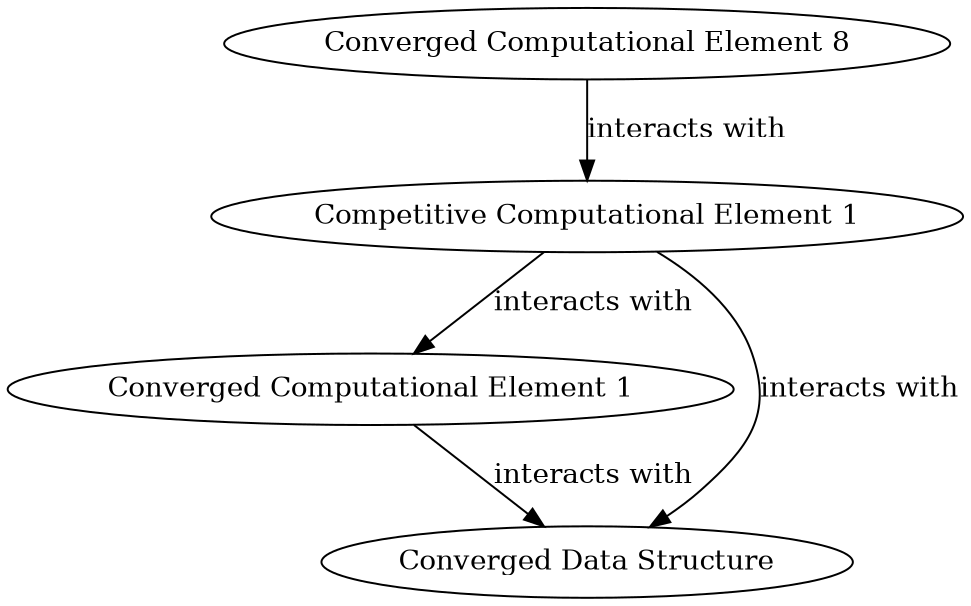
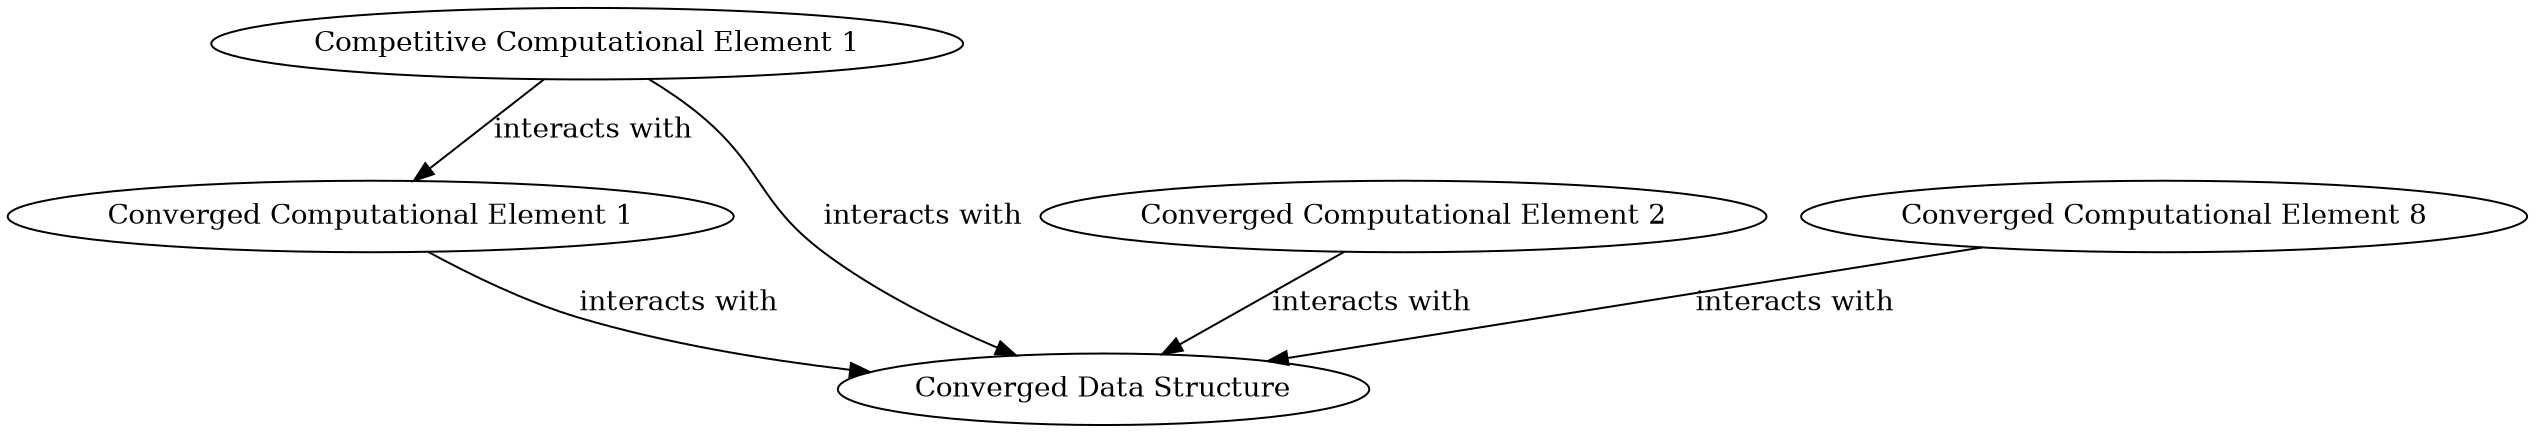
(587, 120) -> (1635, 303)
none -> (1403, 216)
